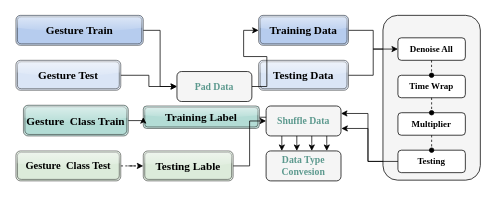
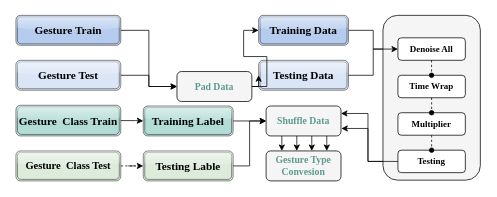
(79, 30) -> (68, 30)
none -> (258, 82)
(201, 117) -> (188, 121)
(75, 121) -> (68, 121)
(303, 166) -> (303, 166)
